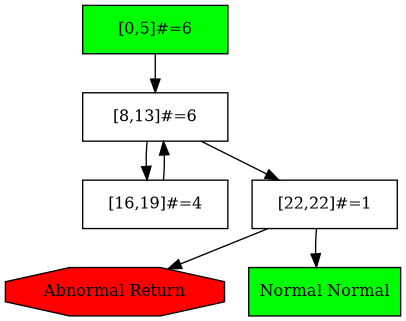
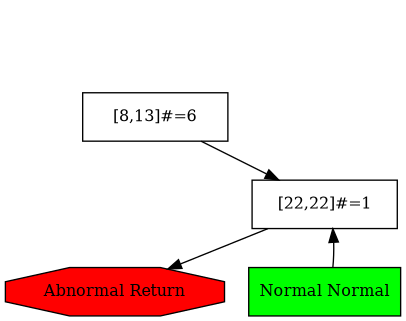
(155, 30) -> none
(155, 204) -> none
(316, 241) -> (334, 255)
